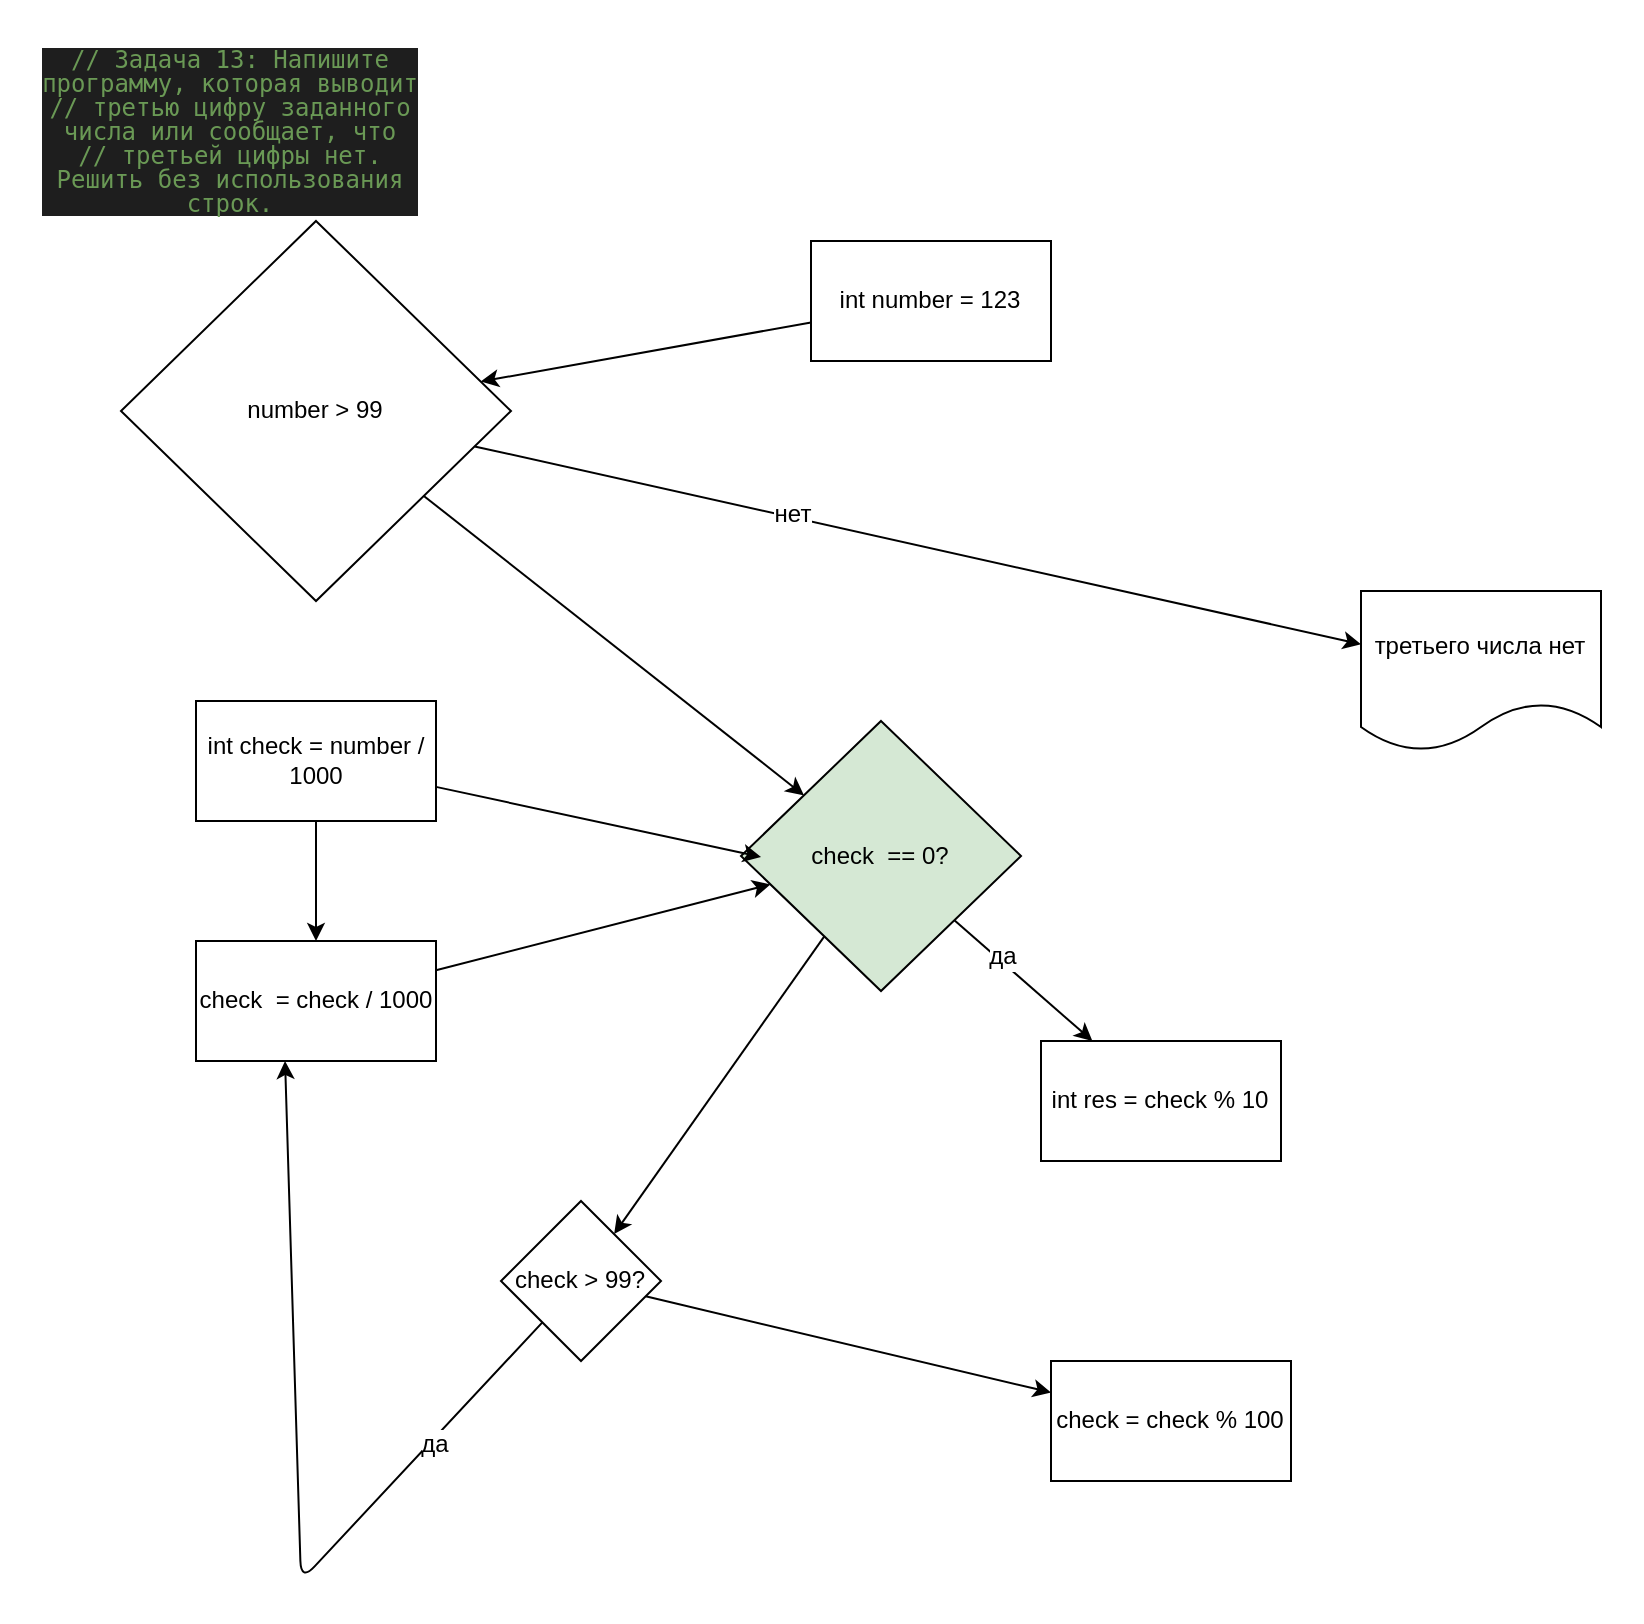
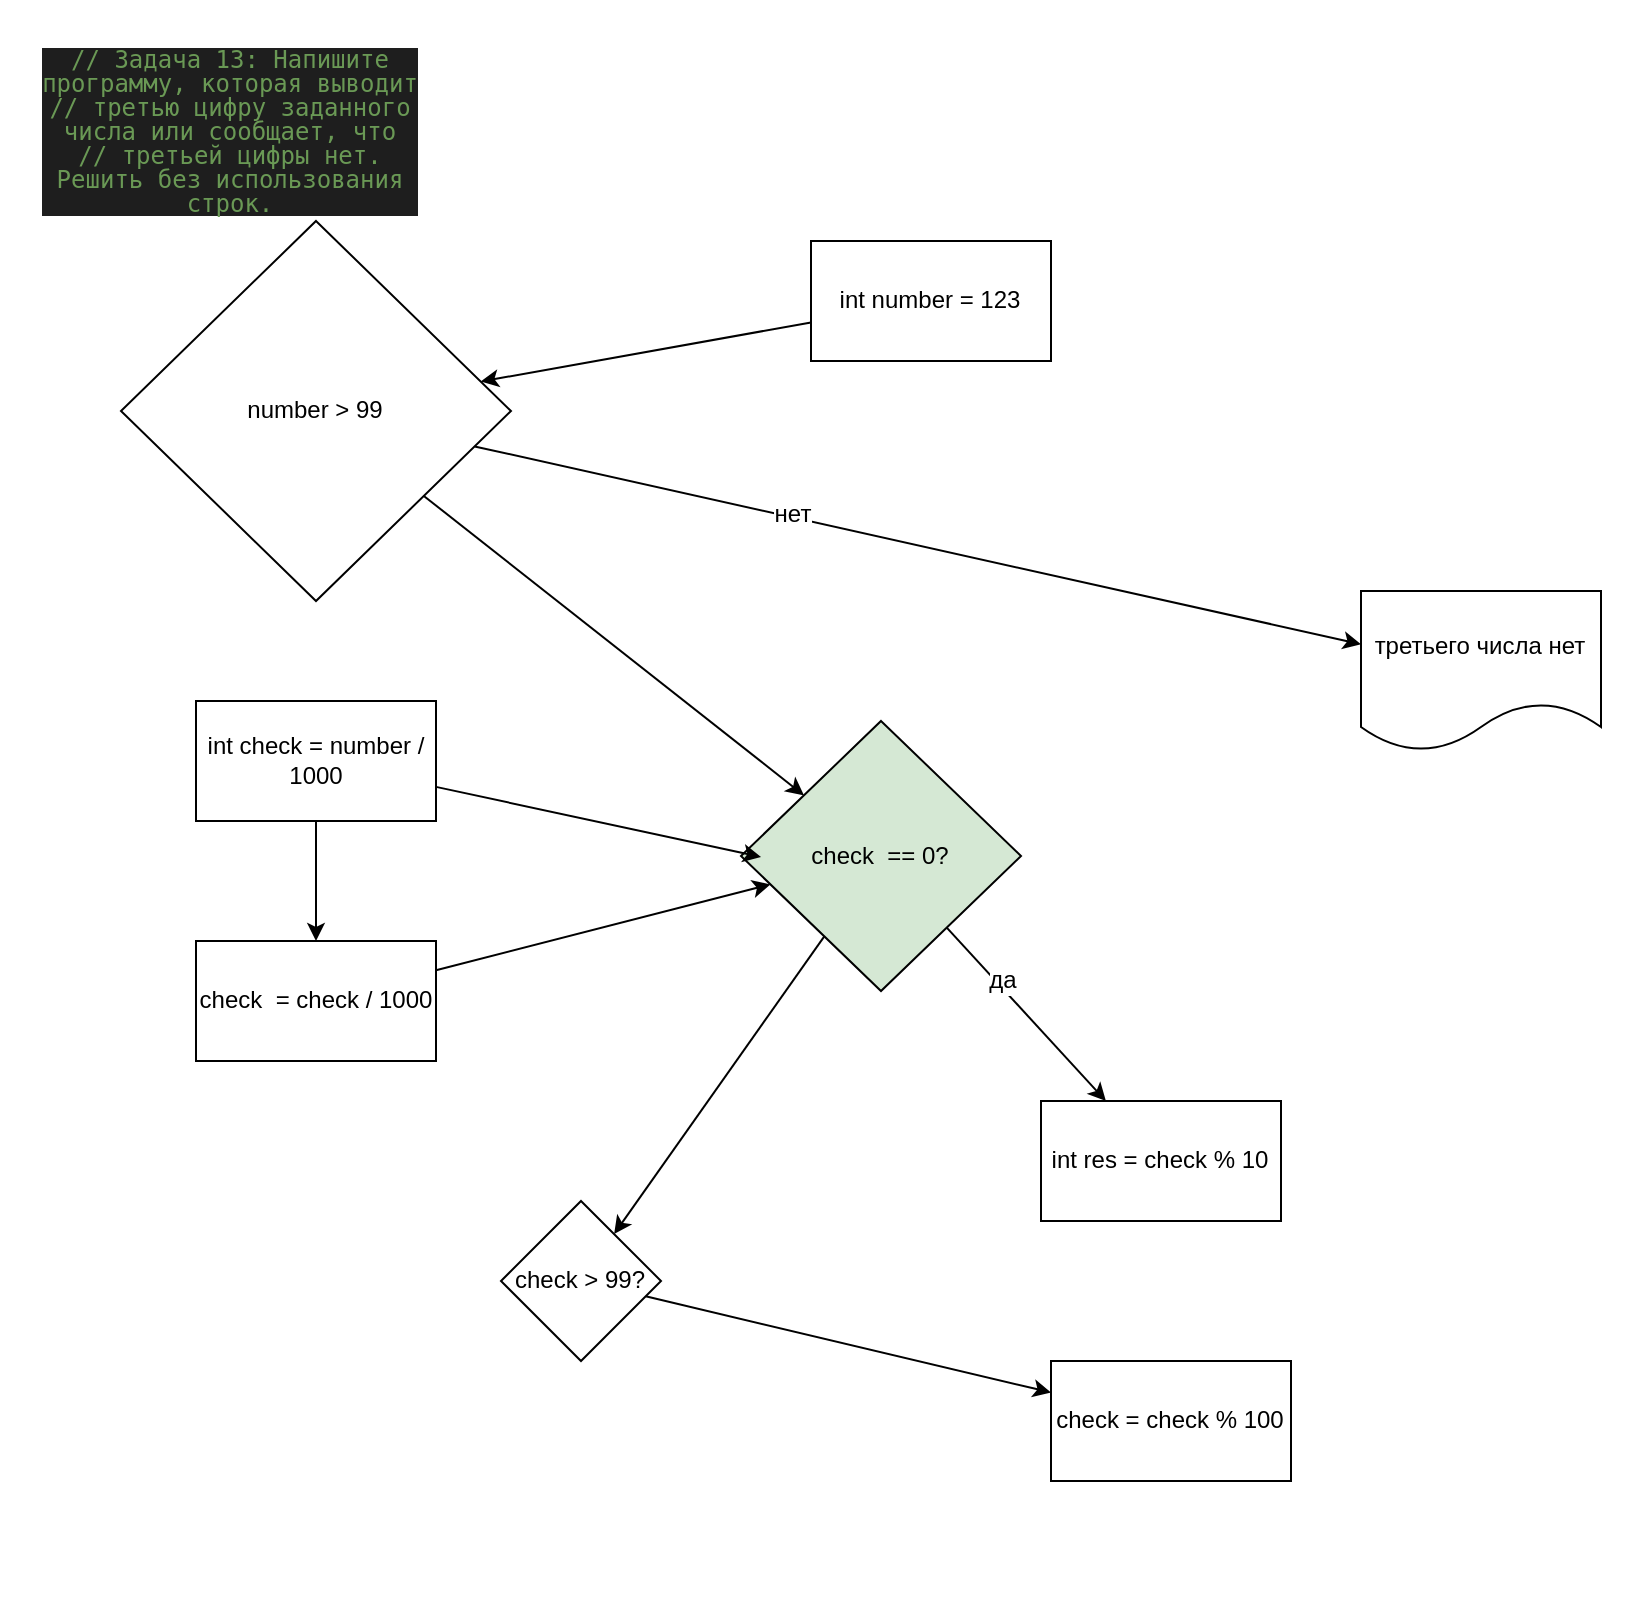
(1161, 1101) -> (1161, 1161)
(296, 1415) -> none
